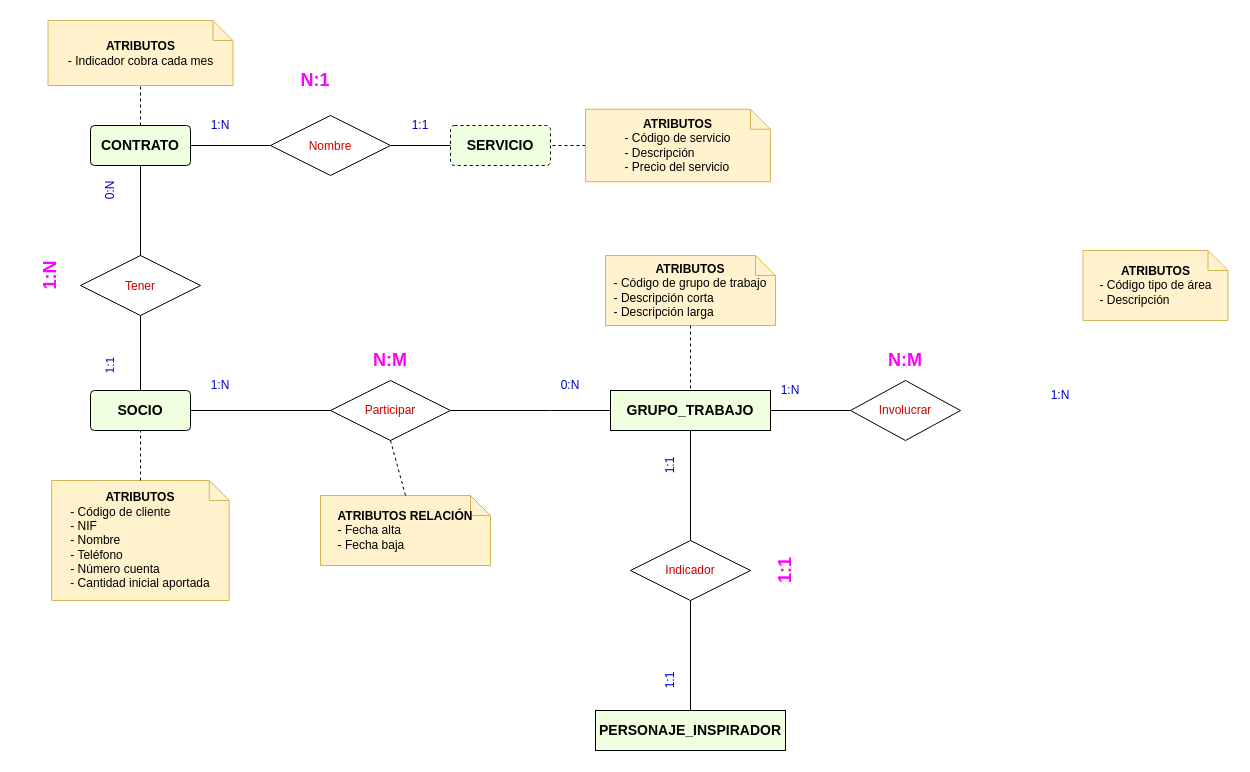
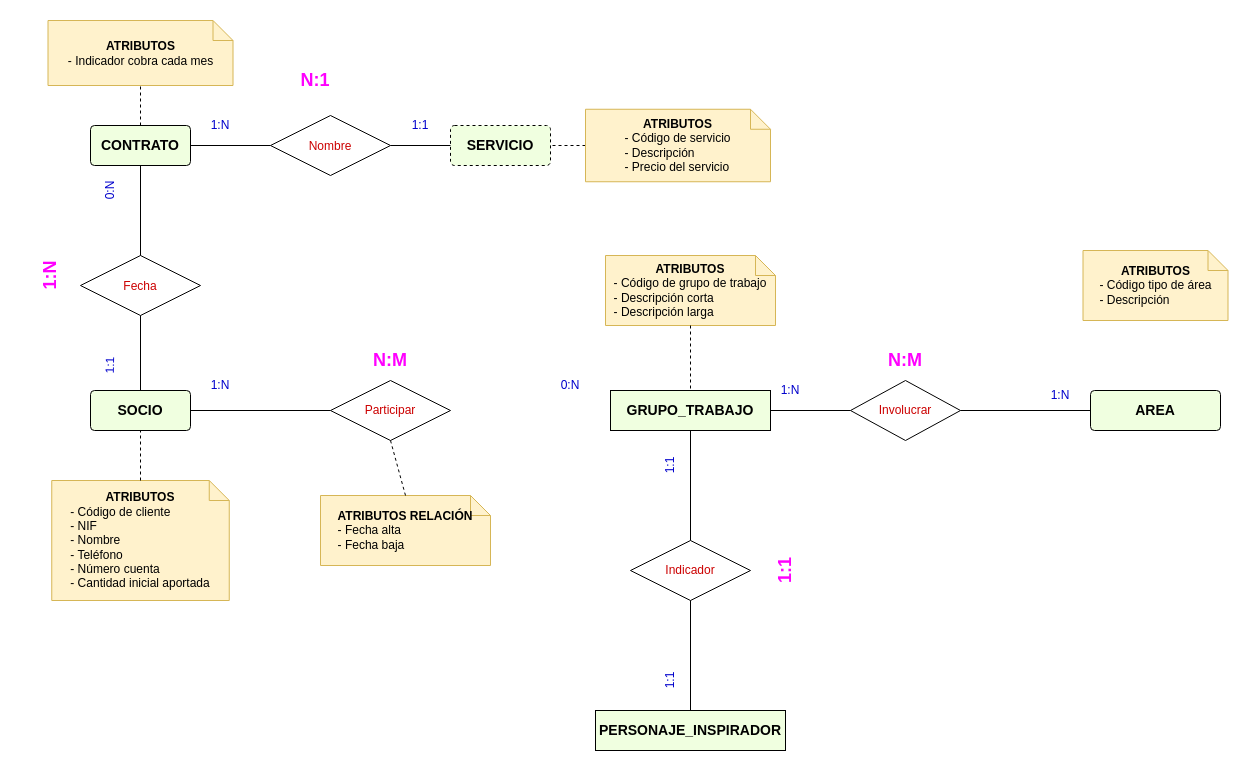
(141, 286) -> (141, 286)
(531, 411) -> none
none -> (1026, 411)
none -> (1156, 411)
